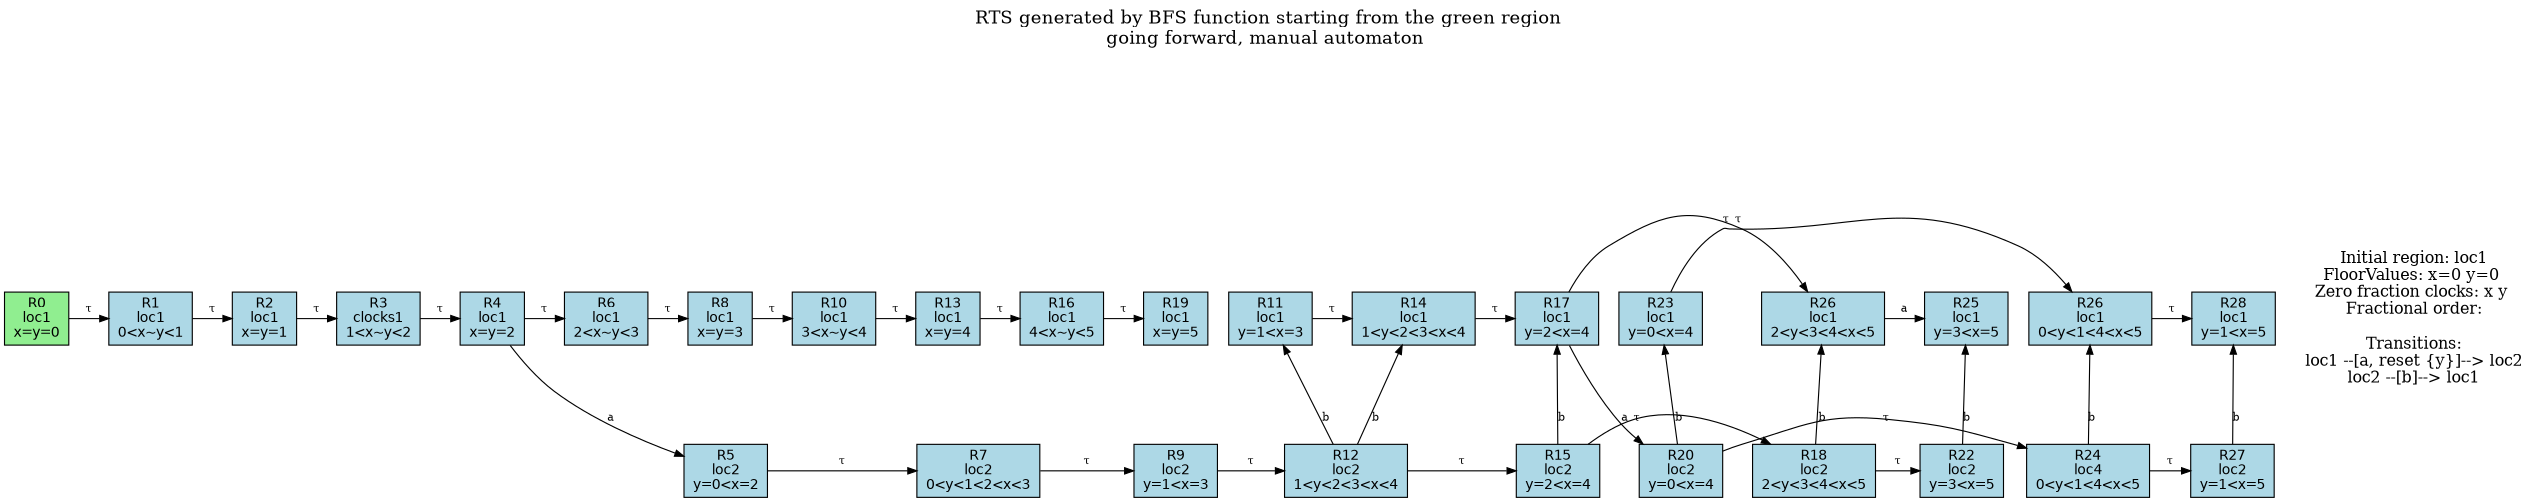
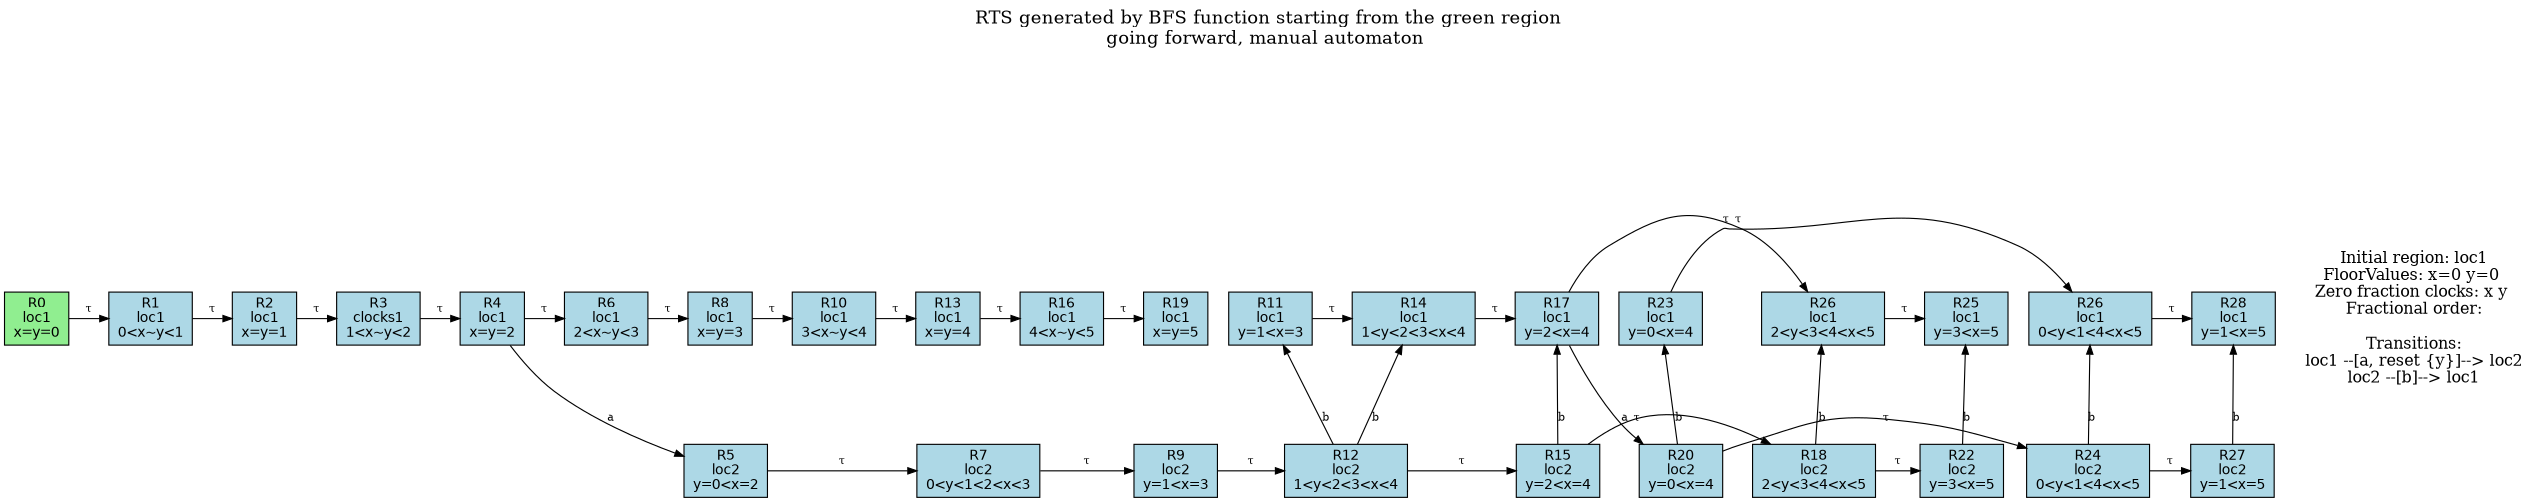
(1905, 309) -> (1905, 309)
(2088, 471) -> (2088, 471)
